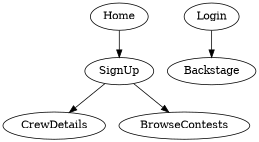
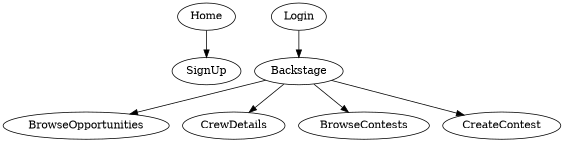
(90, 96) -> (269, 96)
(148, 96) -> (328, 96)
none -> (86, 126)
none -> (502, 126)
